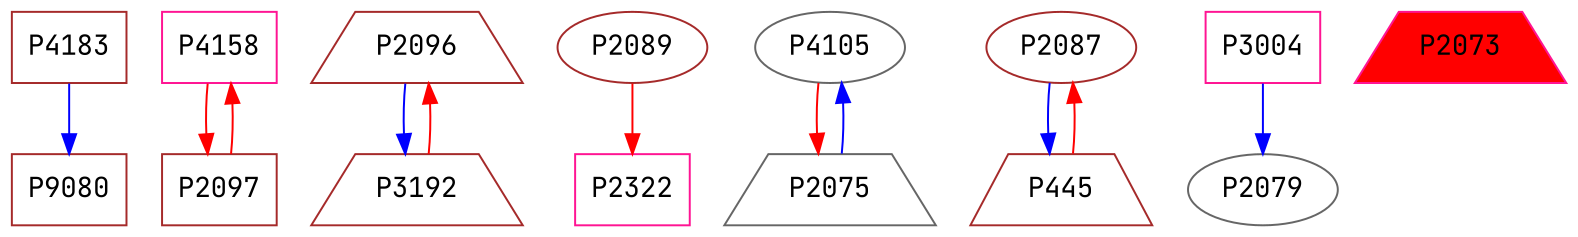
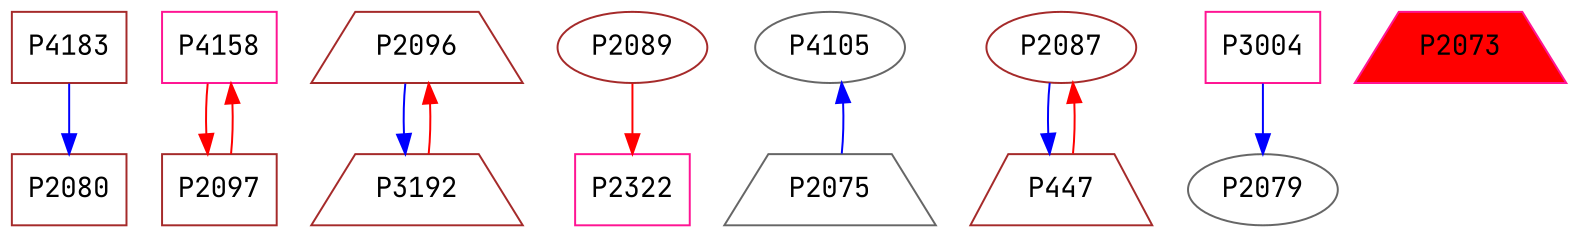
(817, 108) -> none
(69, 190) -> (69, 190)
(1061, 190) -> (1061, 190)
